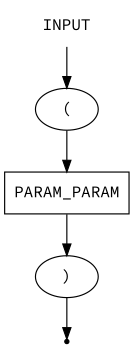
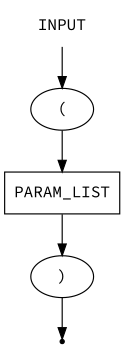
(67, 193) -> (62, 193)
